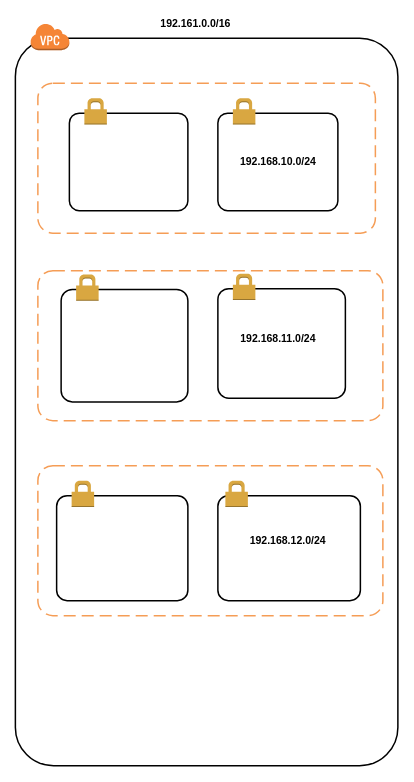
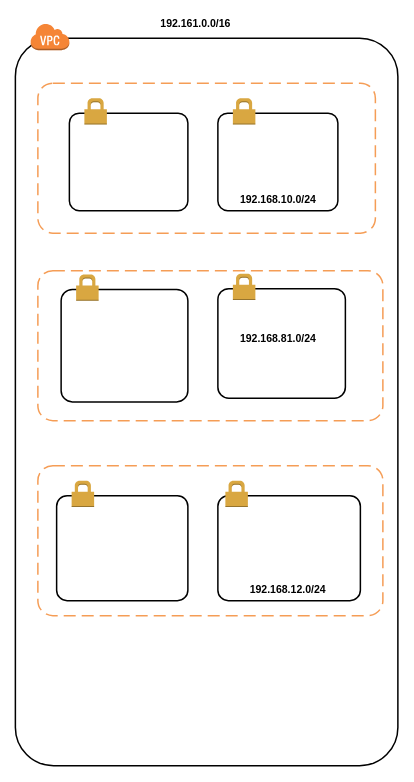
(278, 162) -> (278, 199)
(278, 338) -> (278, 338)
(288, 540) -> (288, 589)
